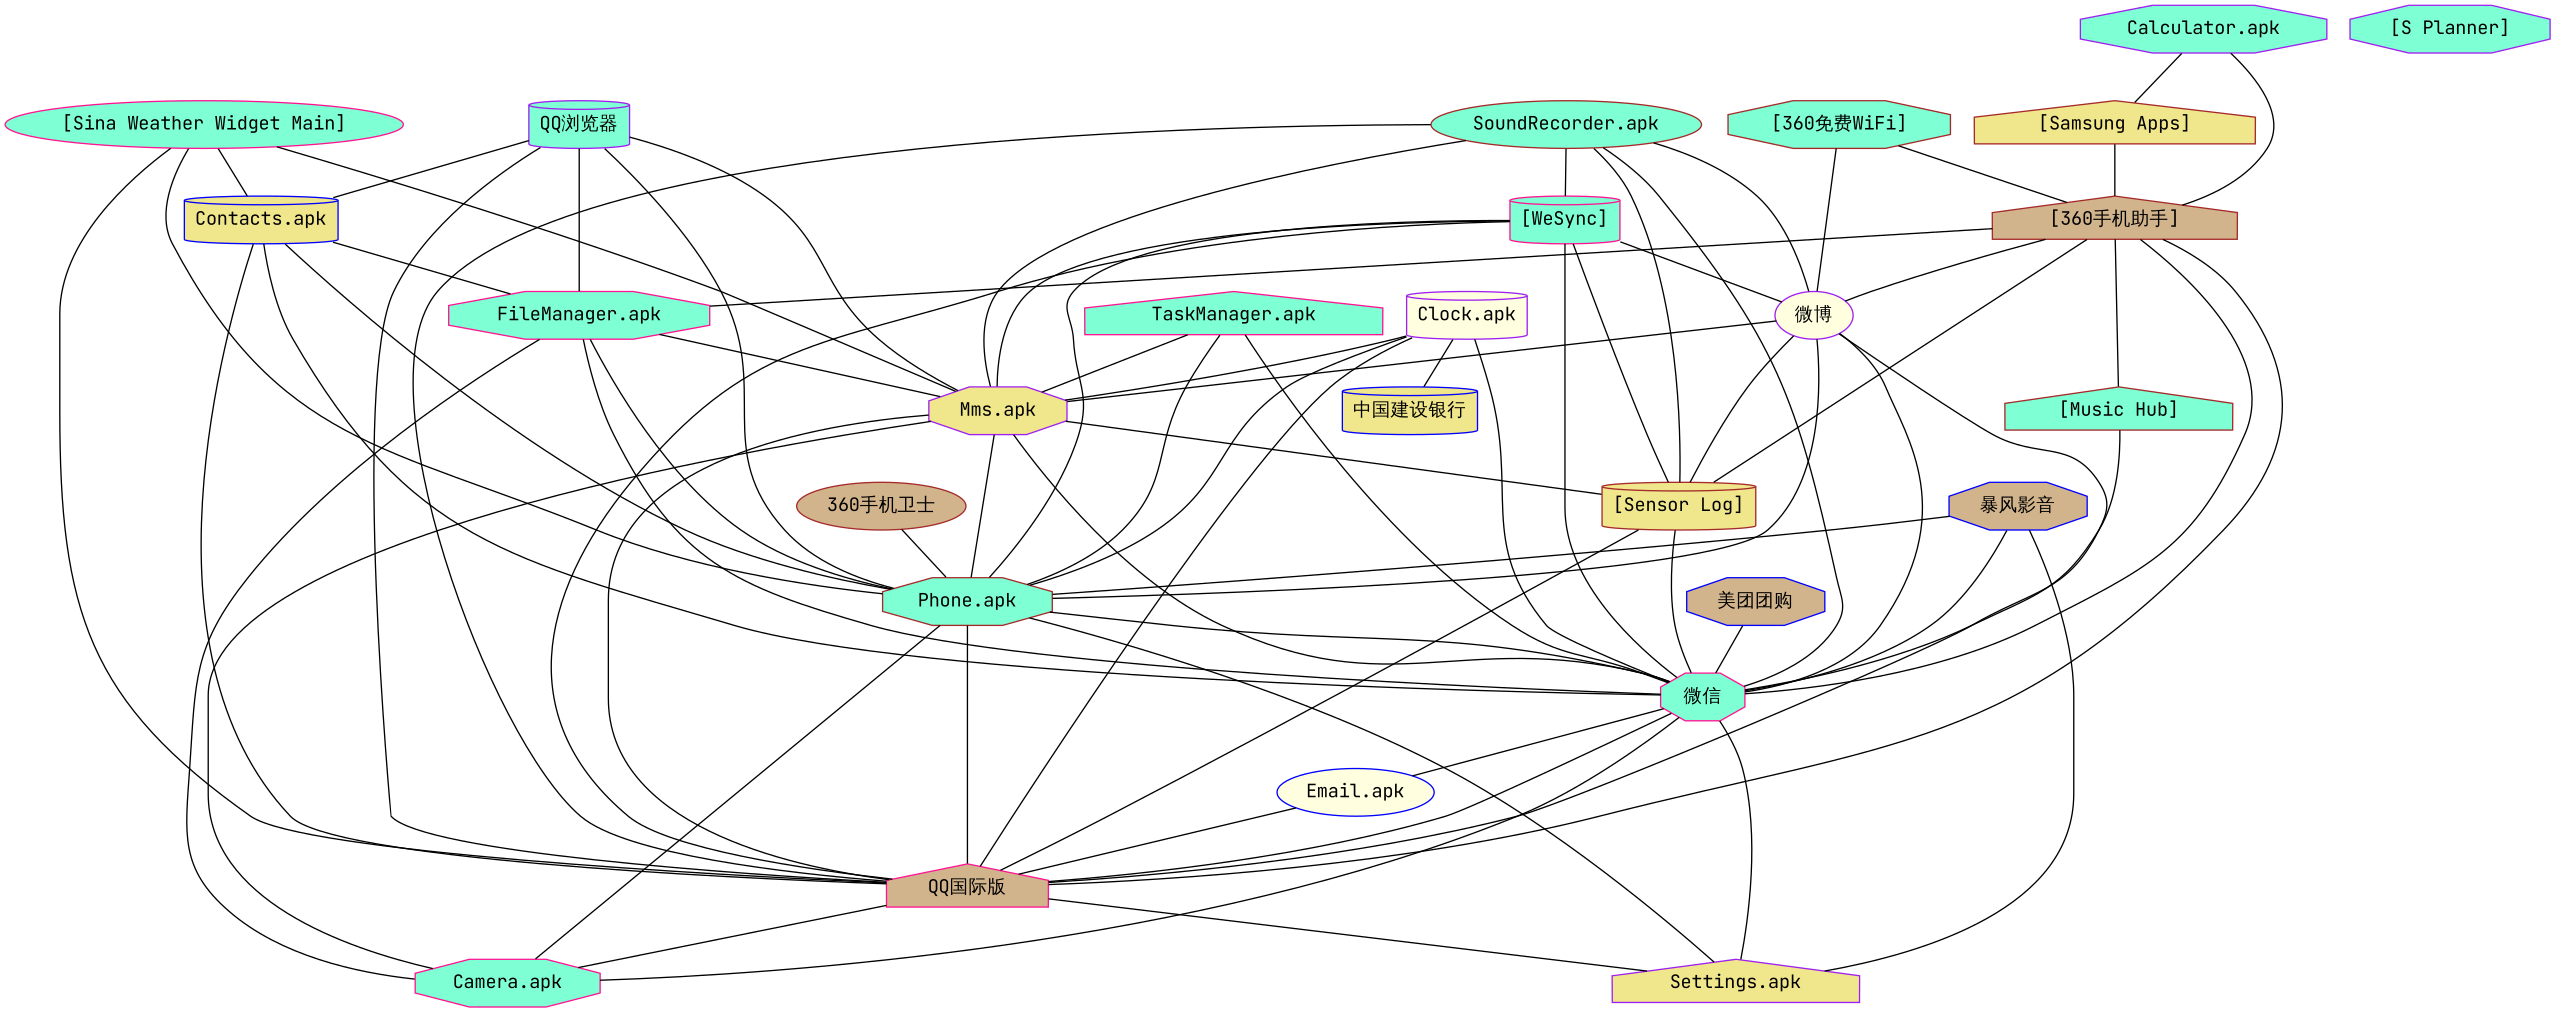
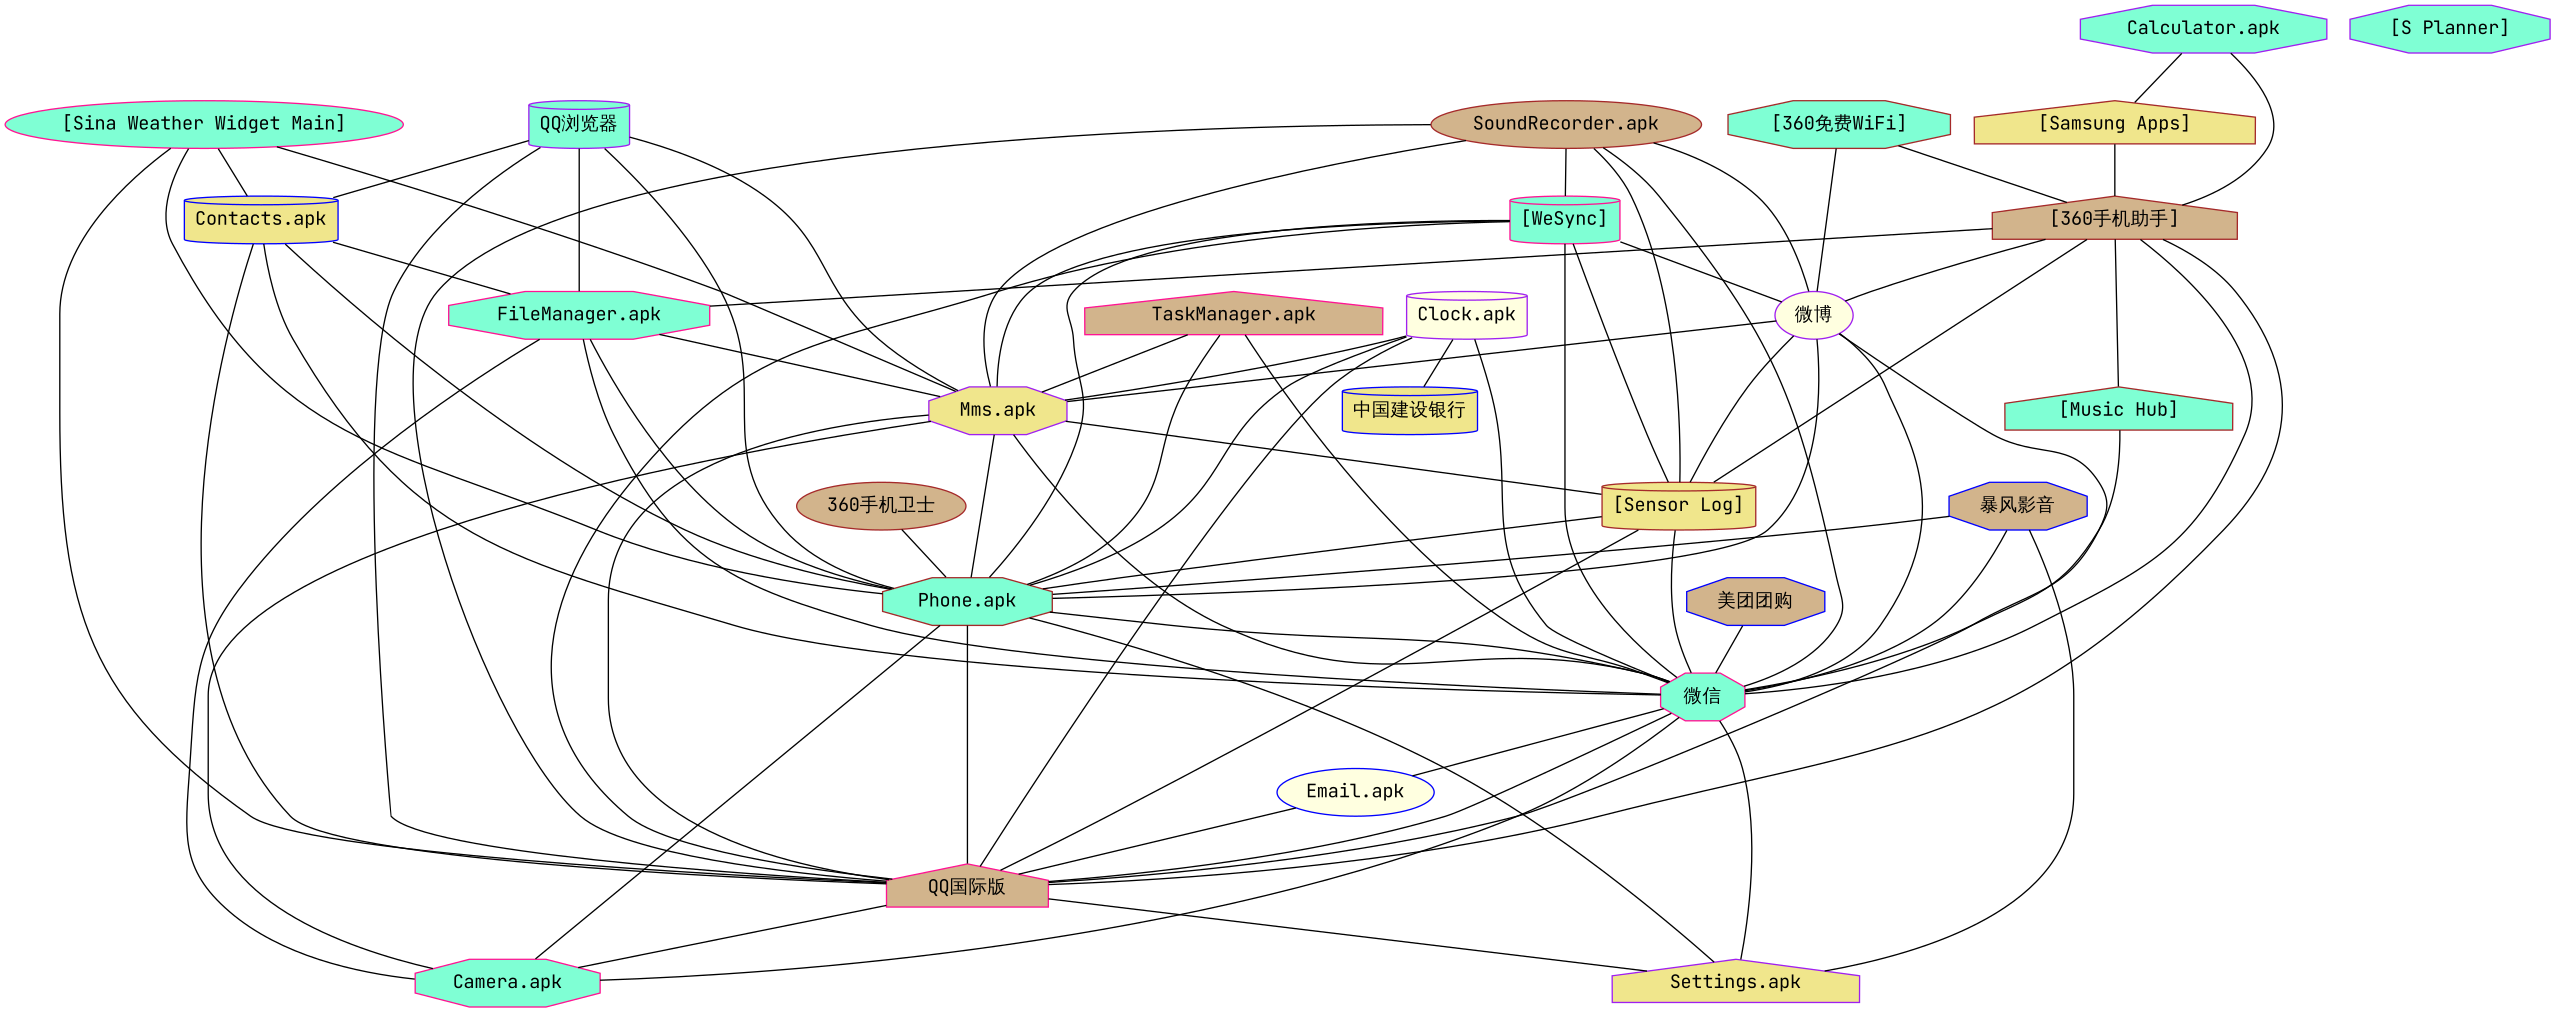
(1566, 125) -> (1566, 125)
(1234, 315) -> (1234, 315)
none -> (1322, 551)
